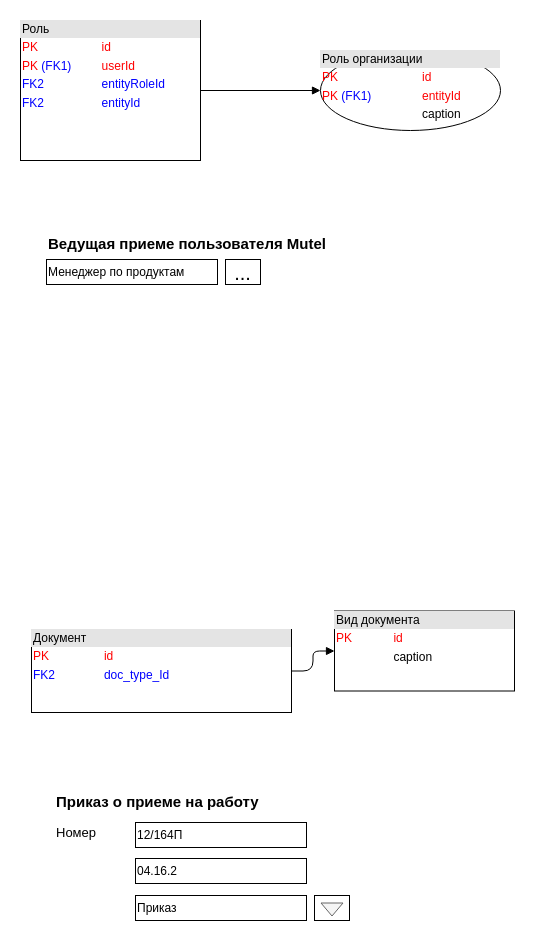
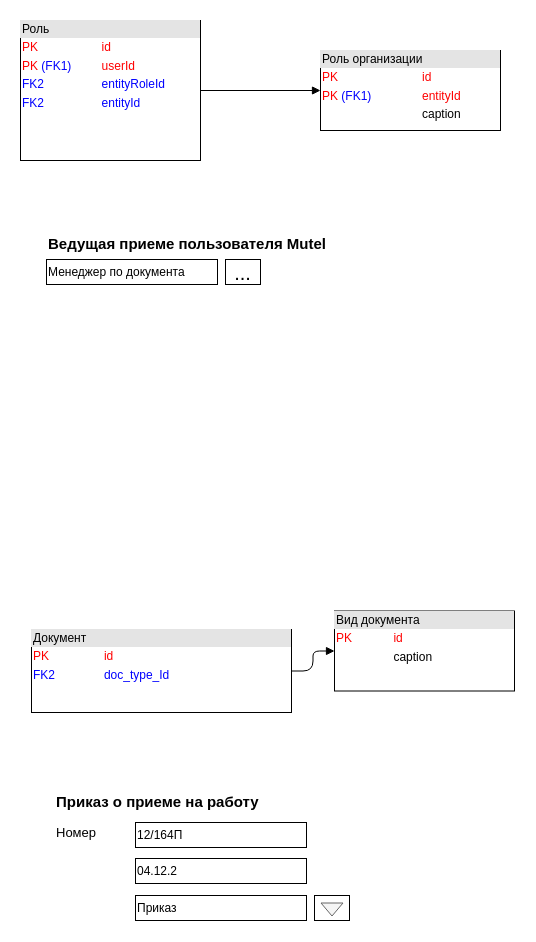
(411, 91) -> (411, 91)
(116, 273) -> (116, 273)
(158, 872) -> (158, 872)
